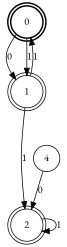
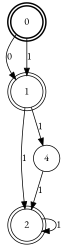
(33, 61) -> (36, 123)
(40, 190) -> (40, 190)
